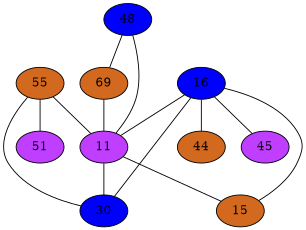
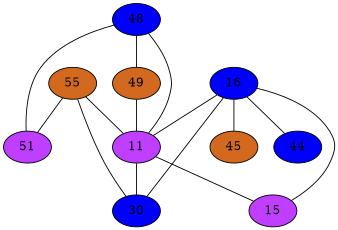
none -> (47, 60)
(104, 83) -> (136, 83)
(201, 147) -> (298, 147)
(265, 147) -> (234, 147)
(240, 211) -> (273, 211)
